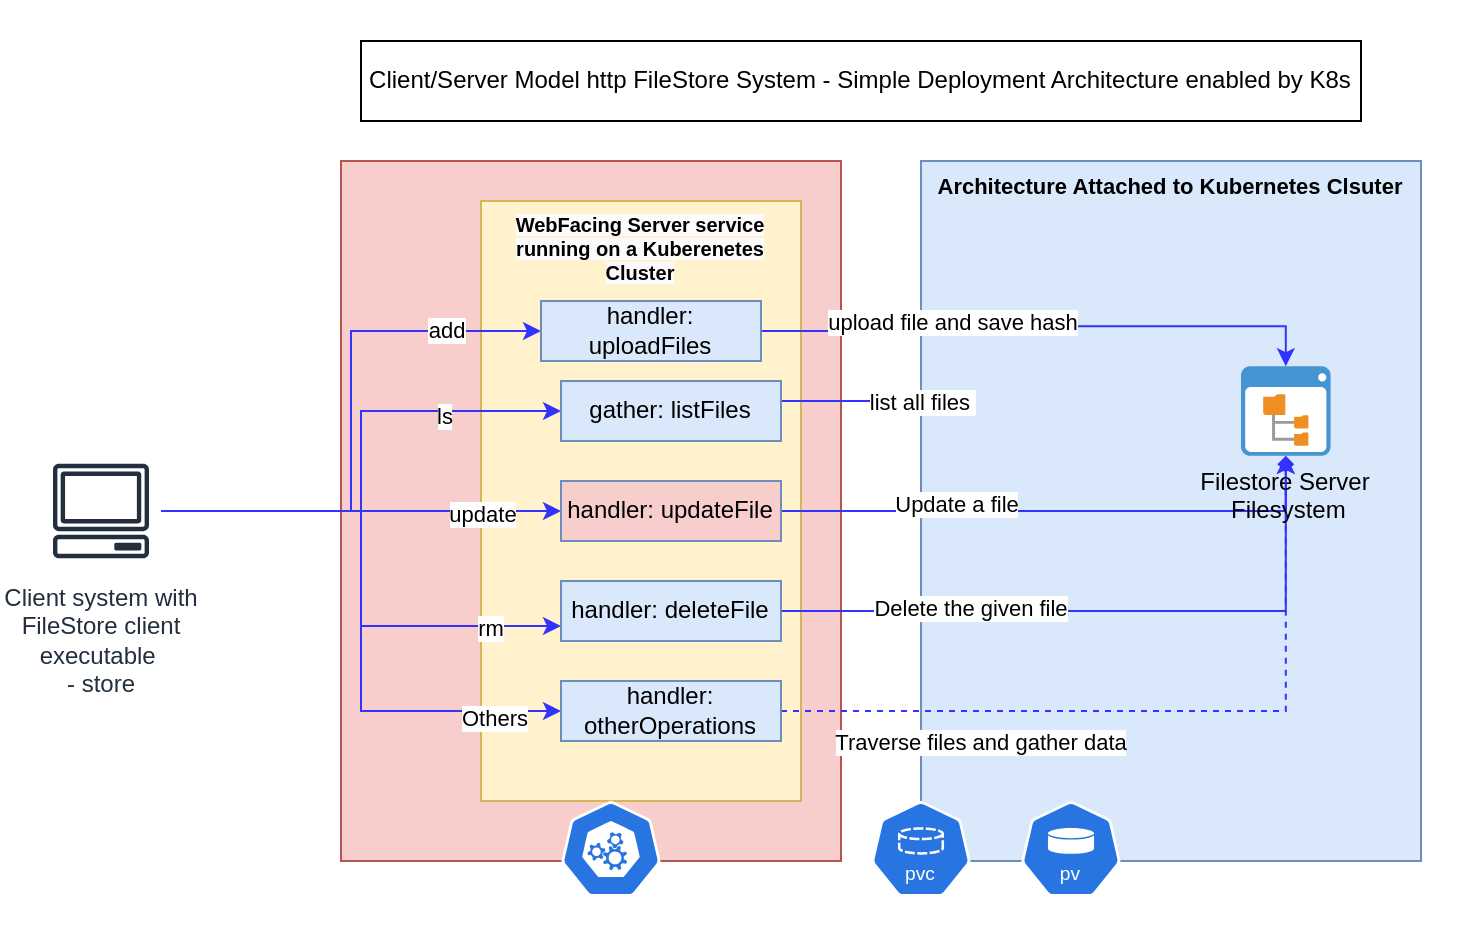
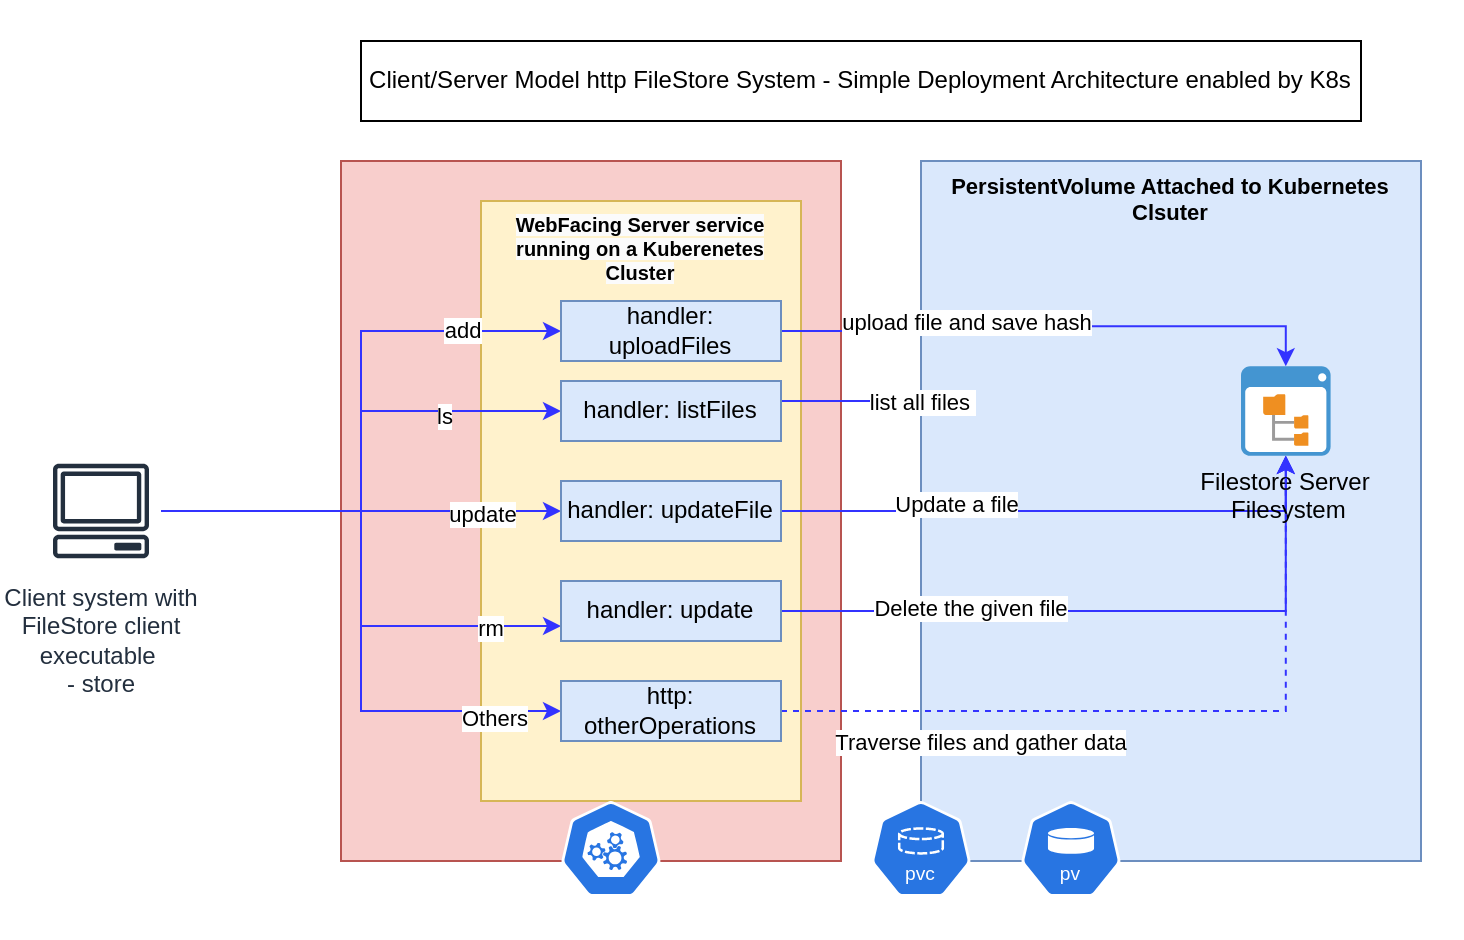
(1171, 188) -> (1171, 201)
(651, 331) -> (671, 331)
(671, 411) -> (671, 411)
(671, 511) -> (671, 511)
(781, 511) -> (781, 511)
(671, 611) -> (671, 611)
(671, 711) -> (671, 711)
